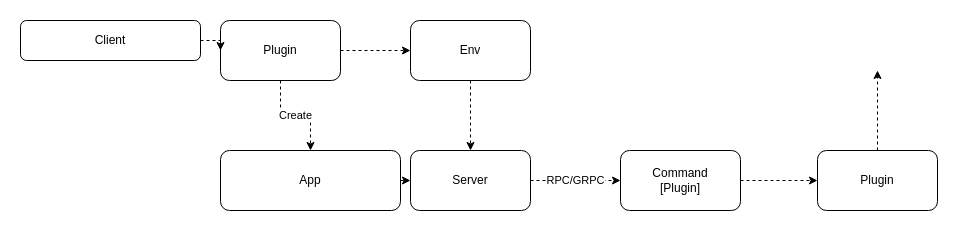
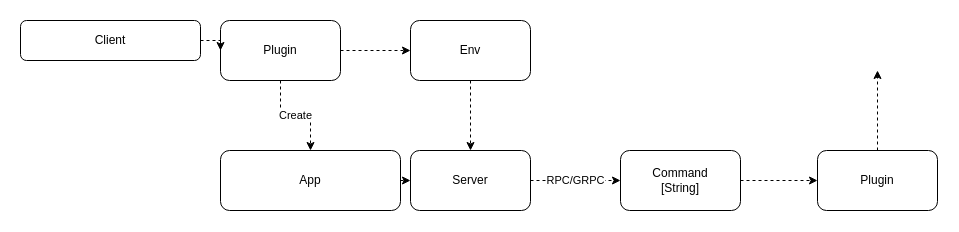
(681, 181) -> (681, 181)
